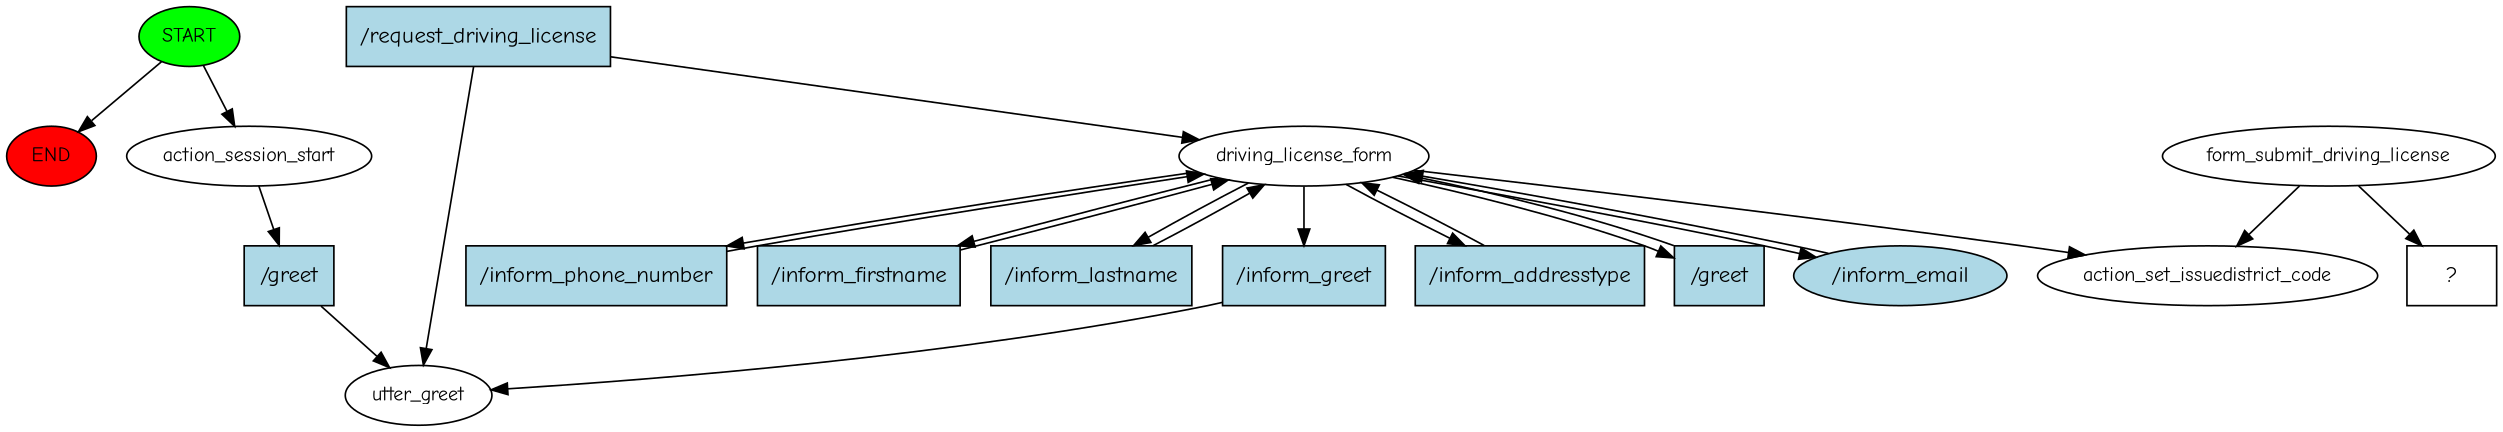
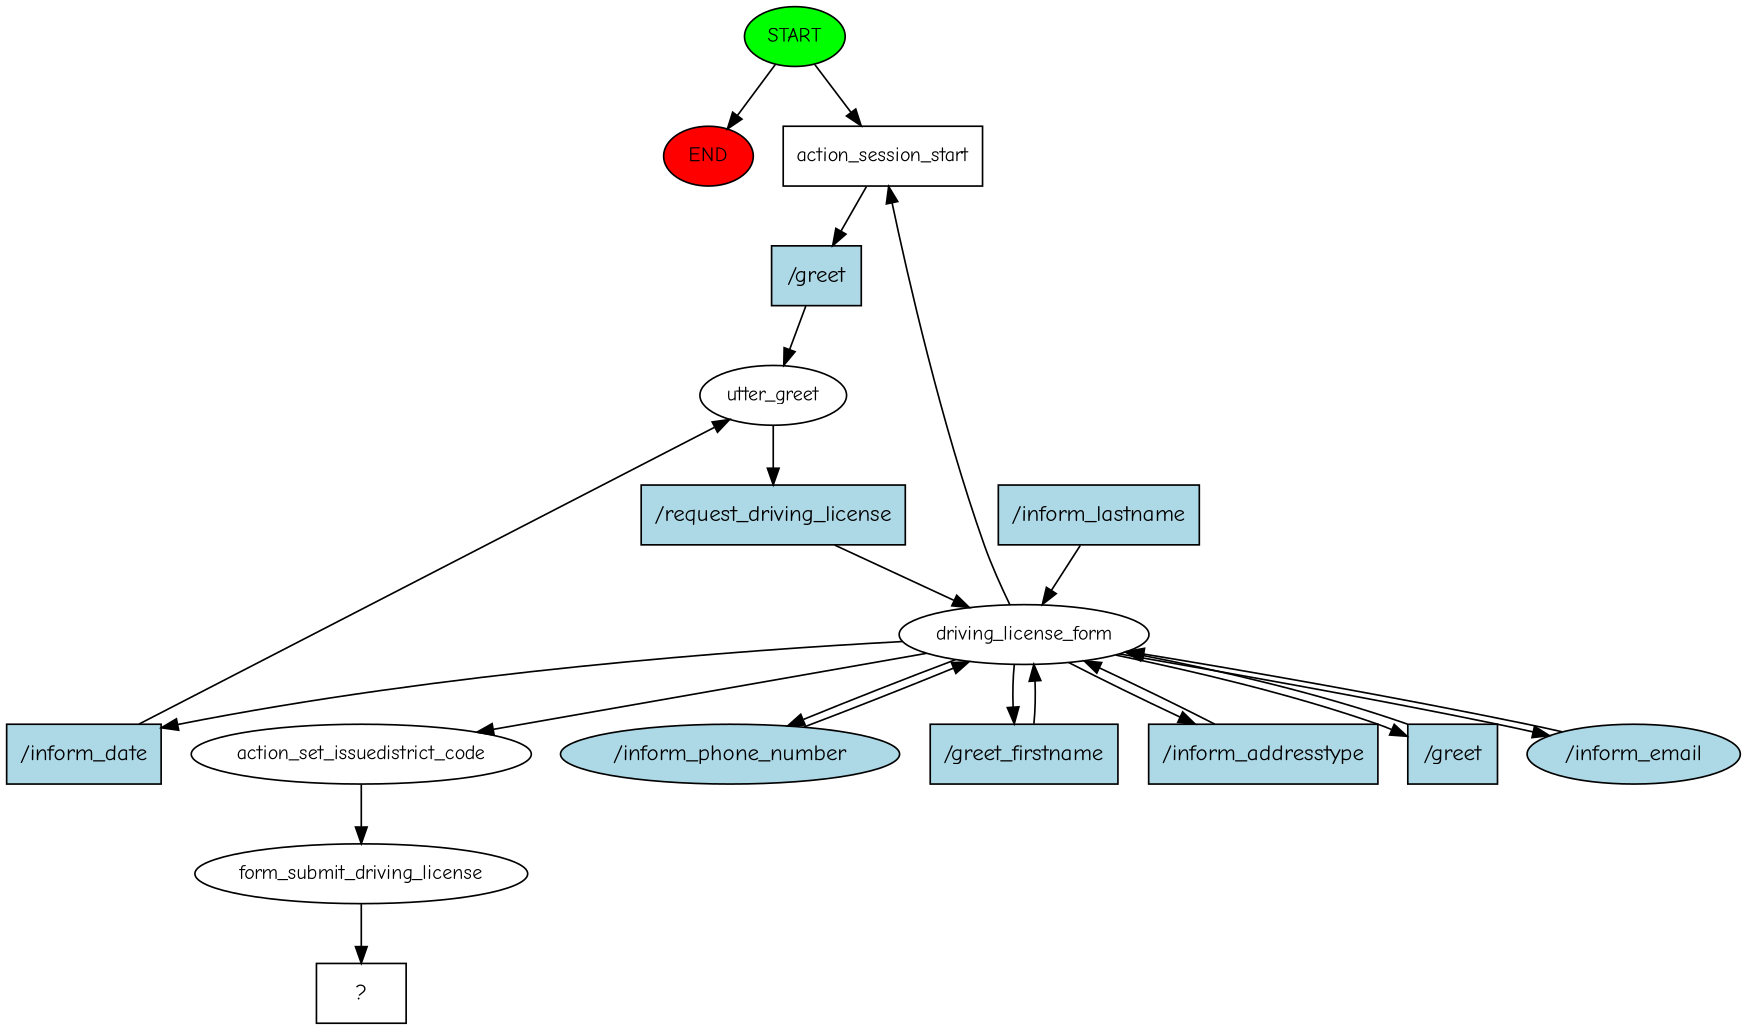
(249, 156) -> (883, 156)
(450, 208) -> (773, 447)
(1198, 210) -> (941, 407)
(2274, 210) -> (361, 806)
(596, 276) -> (730, 754)
(859, 276) -> (1024, 754)
(1304, 276) -> (84, 754)
